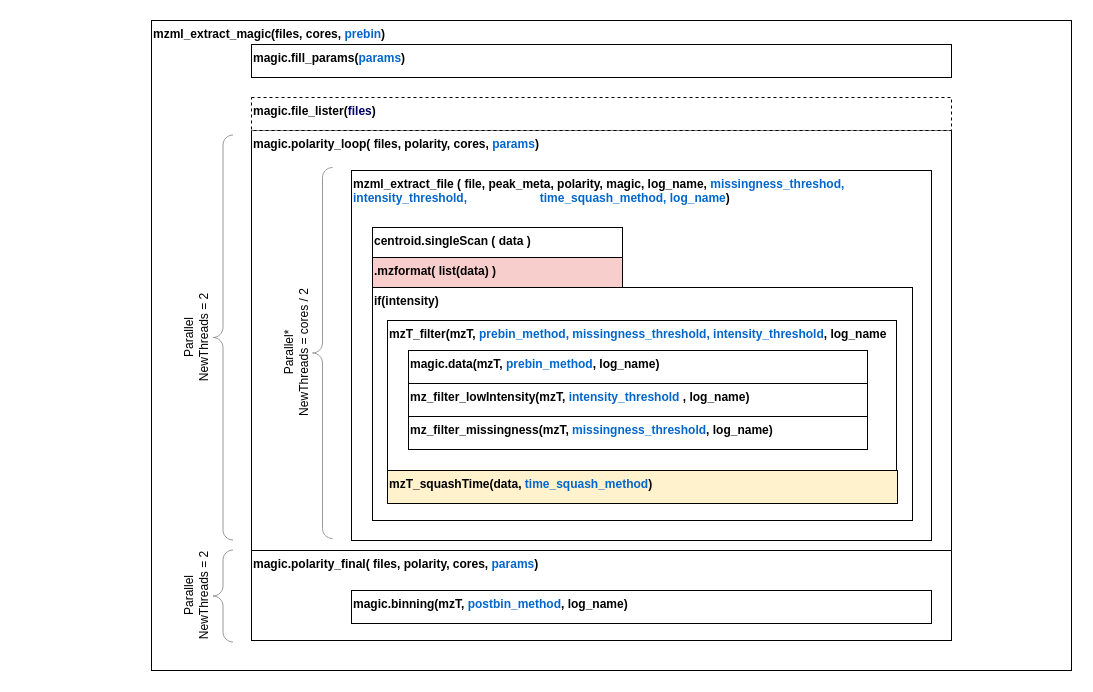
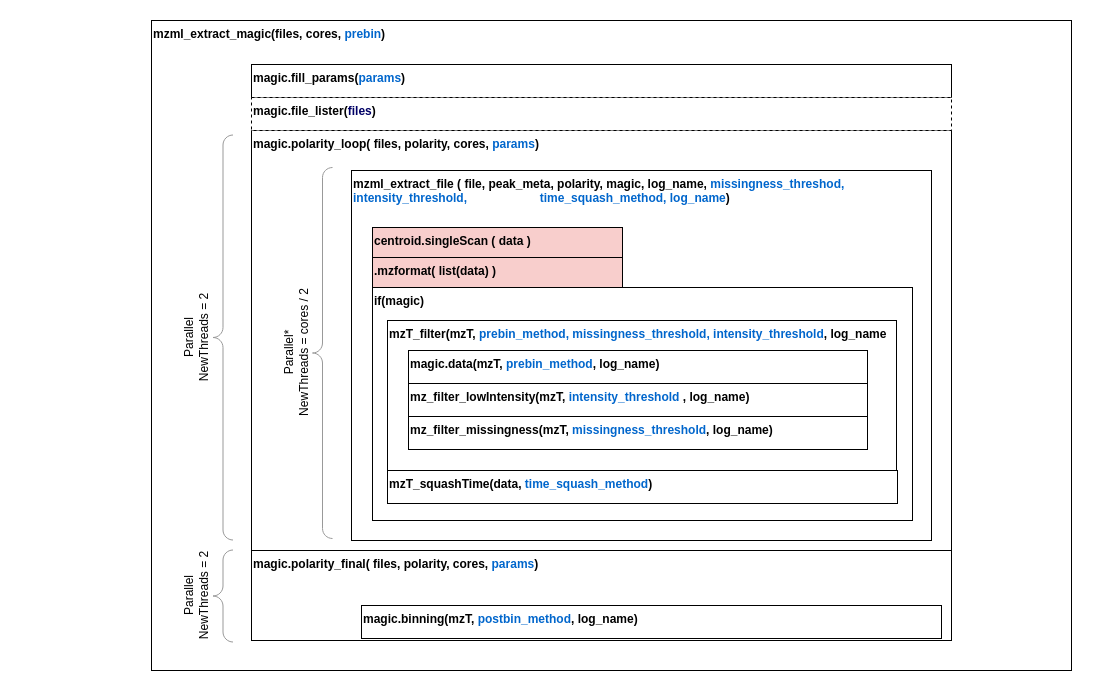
(602, 61) -> (602, 81)
(498, 243) -> (498, 243)
(414, 302) -> (402, 302)
(643, 487) -> (643, 487)
(642, 607) -> (652, 622)
